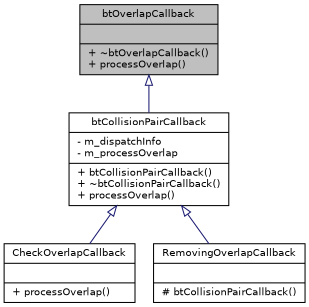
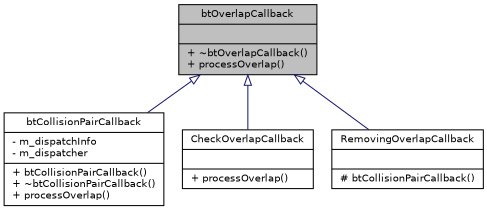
(128, 153) -> (50, 153)
(100, 229) -> (248, 108)
(198, 229) -> (336, 106)
